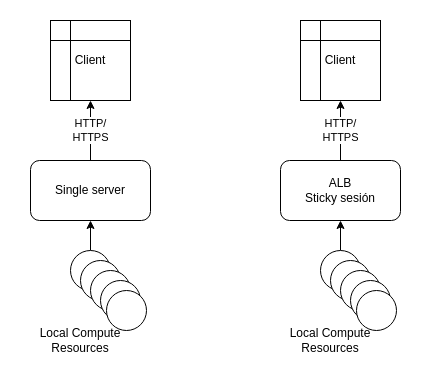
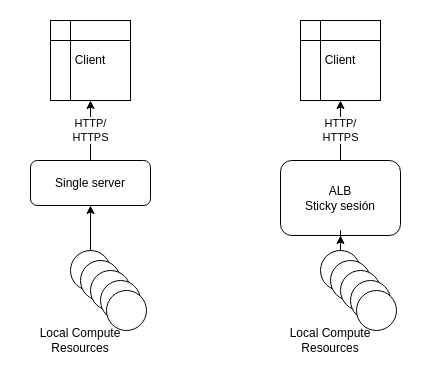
(91, 191) -> (91, 183)
(341, 191) -> (341, 198)
